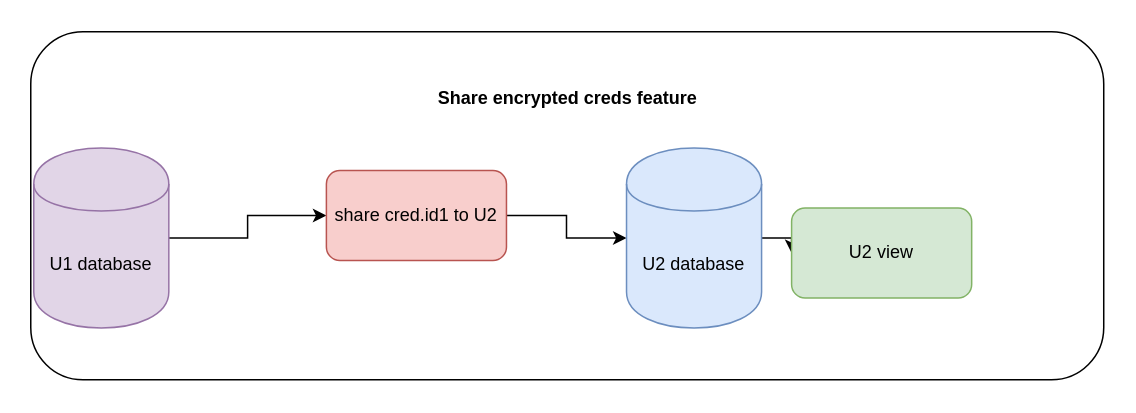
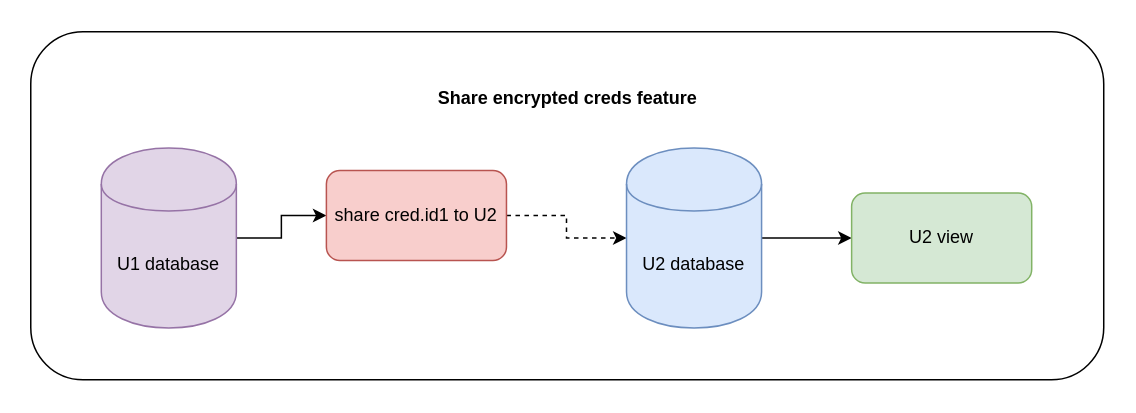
(566, 222) -> (566, 222)
(101, 238) -> (169, 238)
(881, 253) -> (941, 238)
